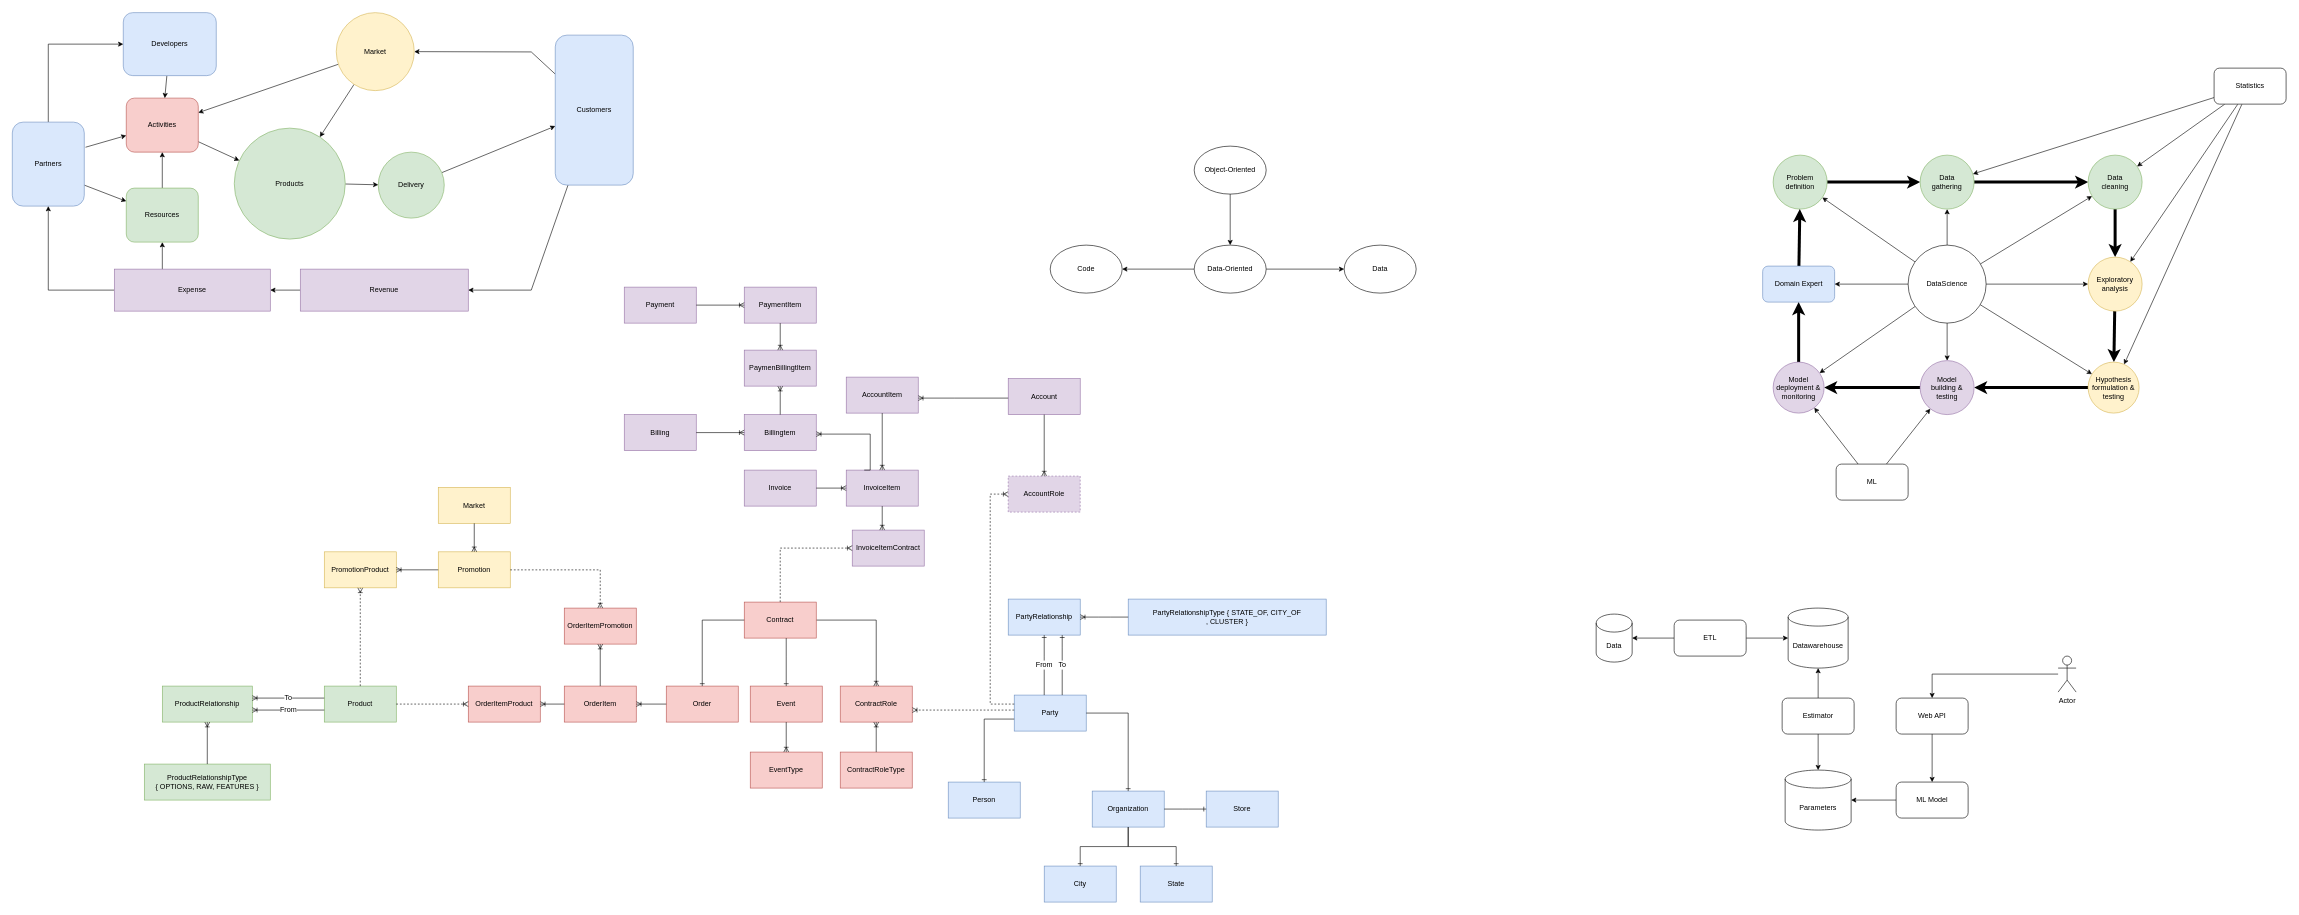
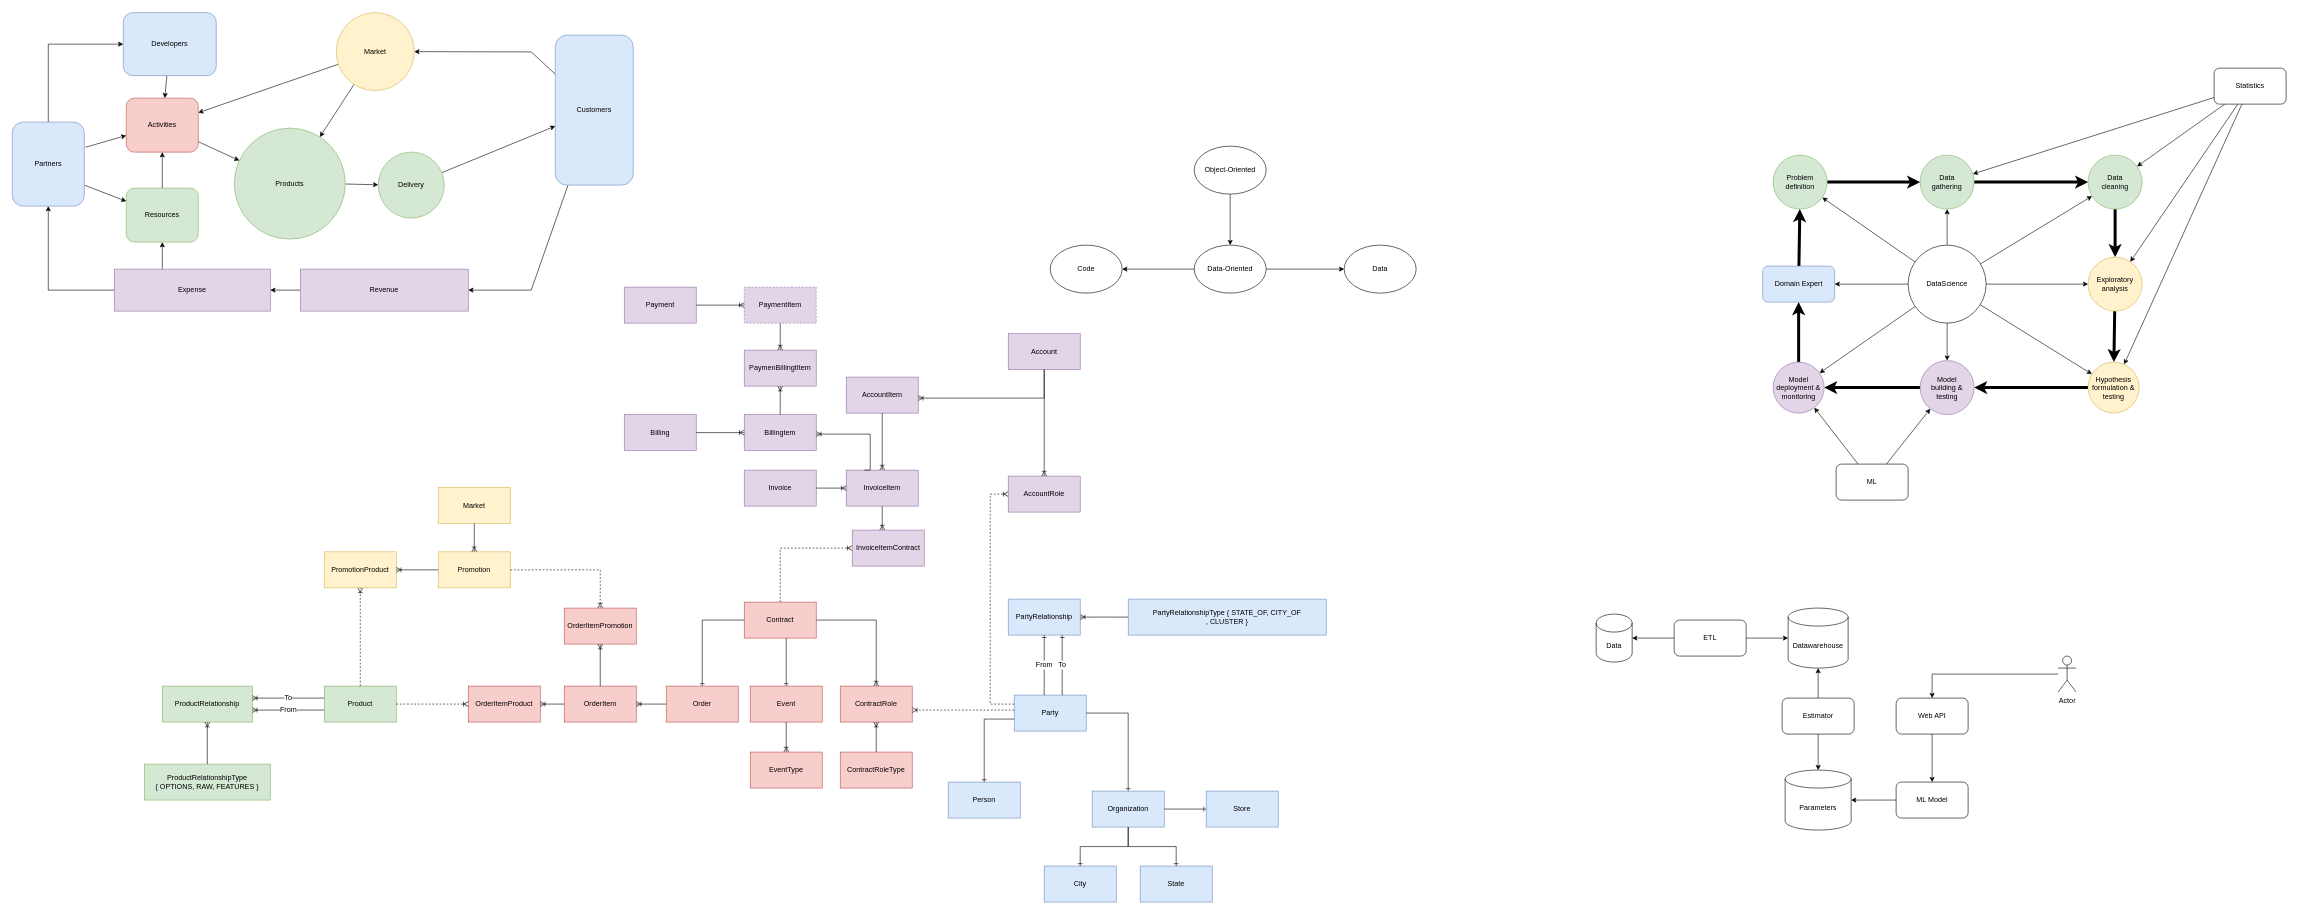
(780, 305) -> (780, 305)
(1044, 397) -> (1044, 352)
(1044, 494) -> (1044, 494)
